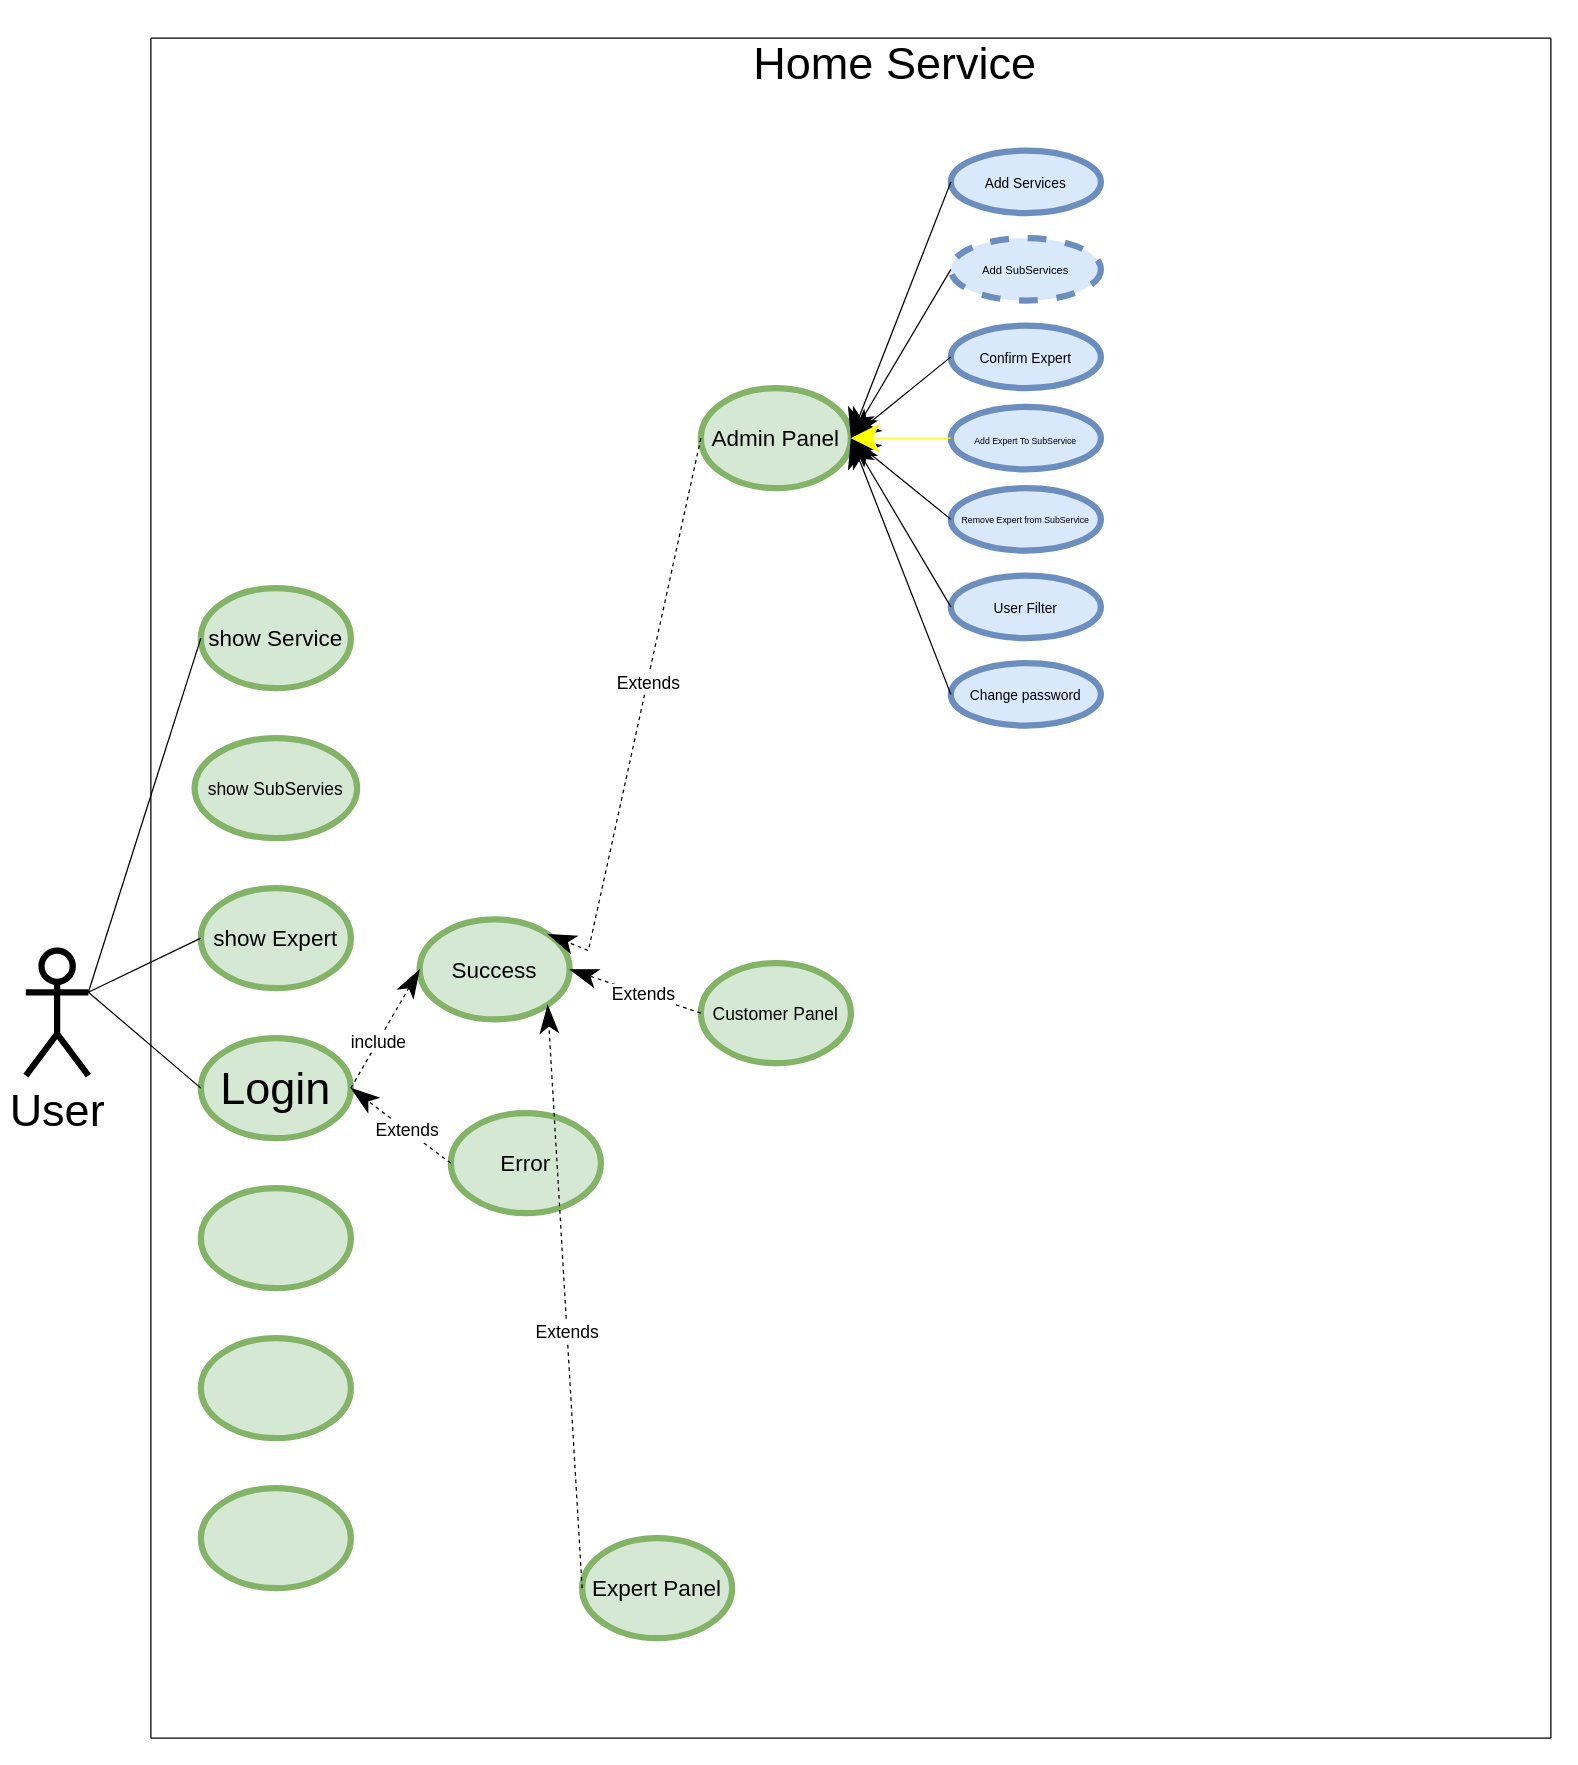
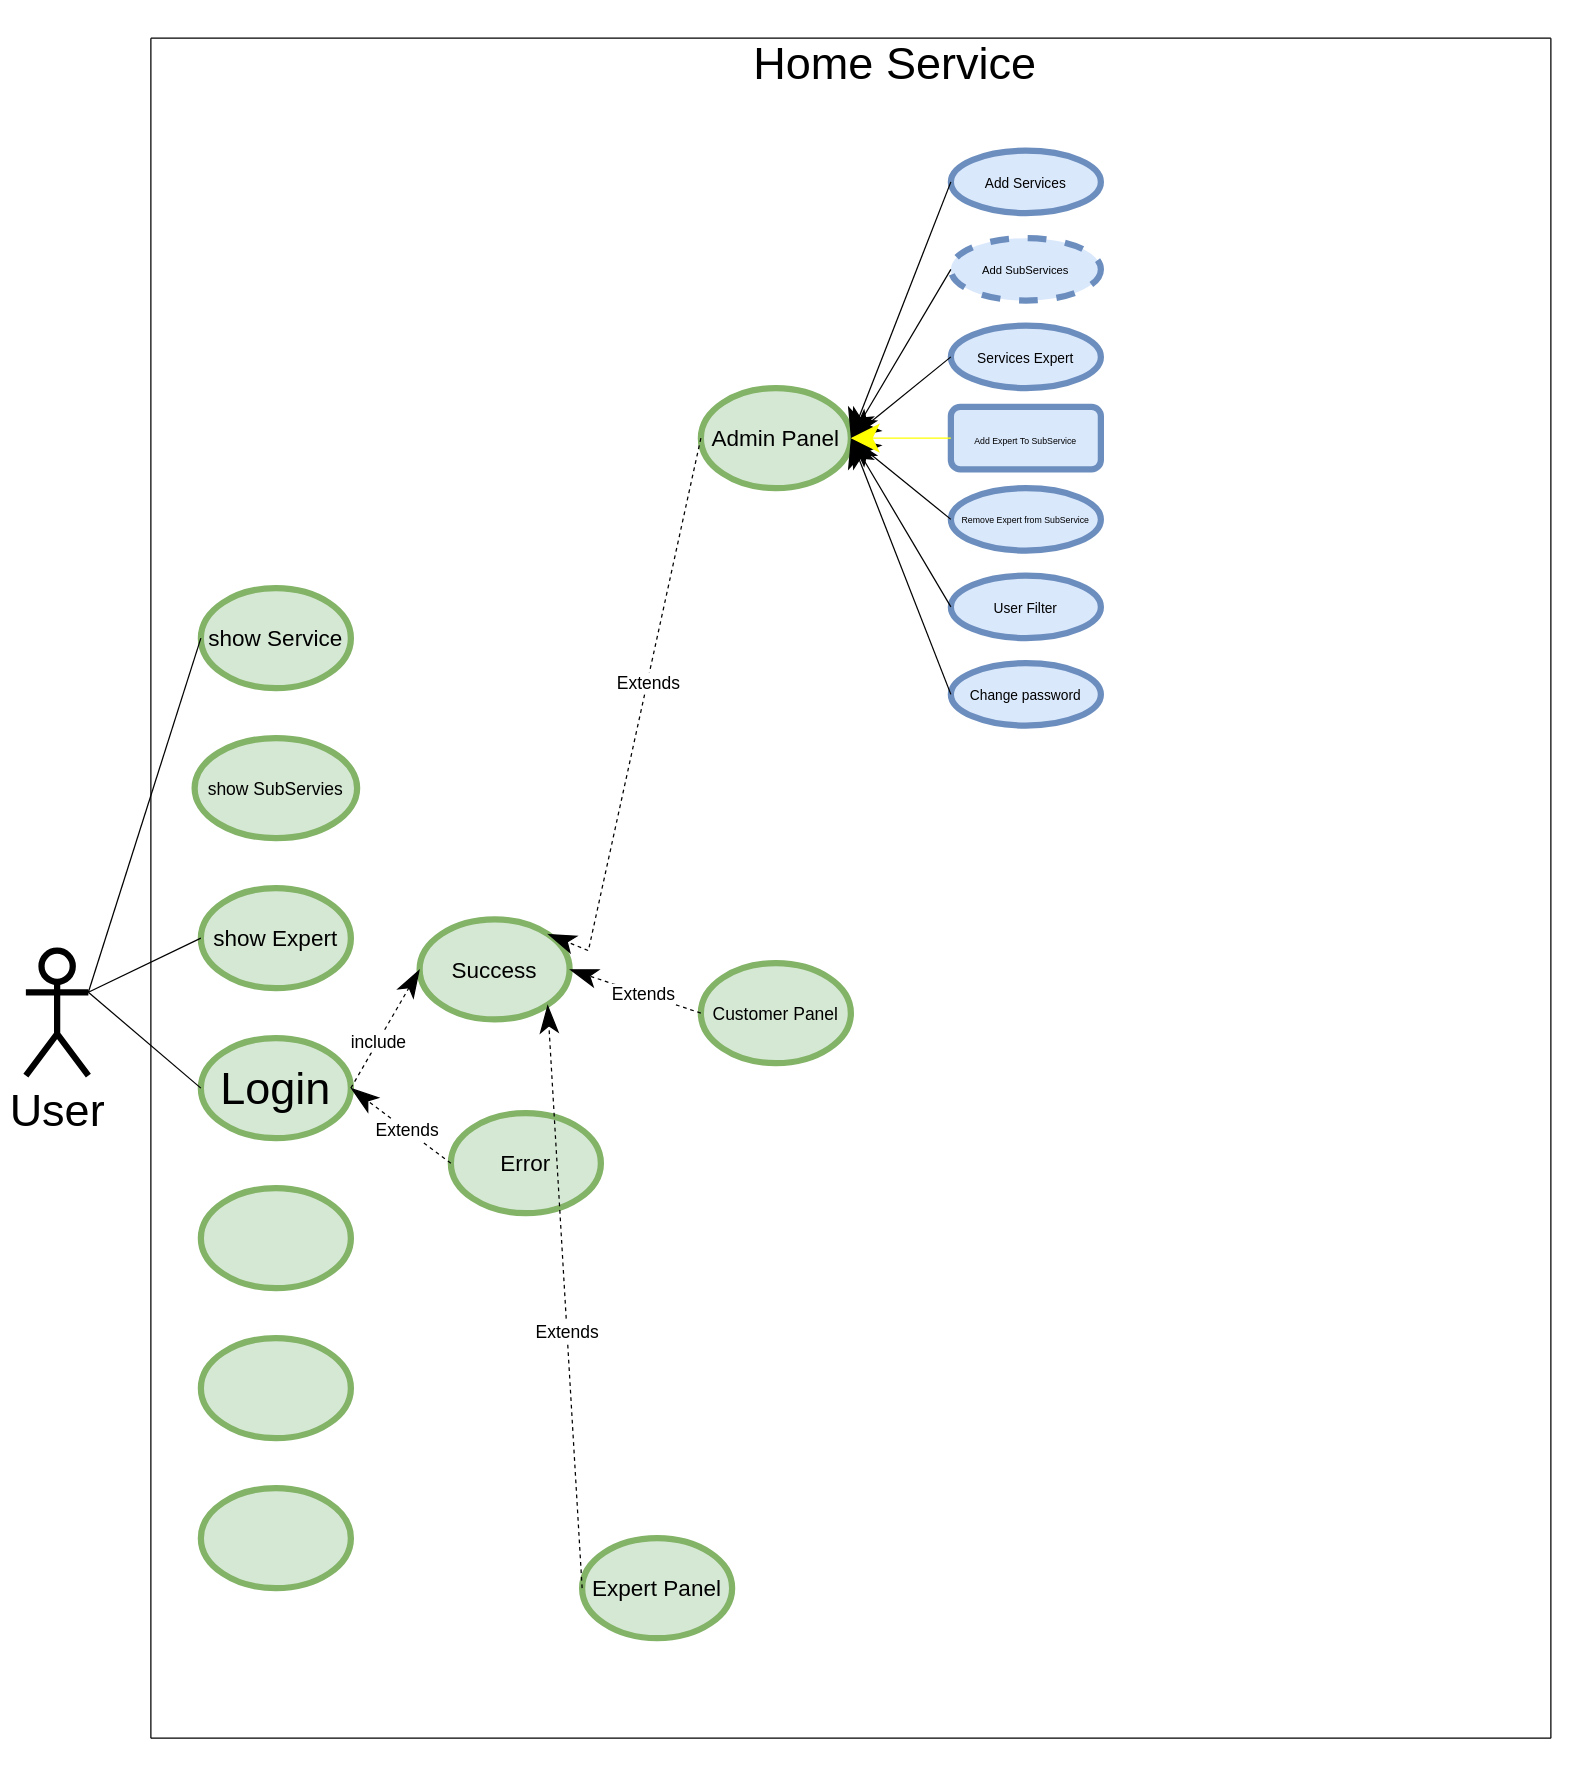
(1026, 357) -> (1026, 357)
(1026, 438) -> (1026, 438)
